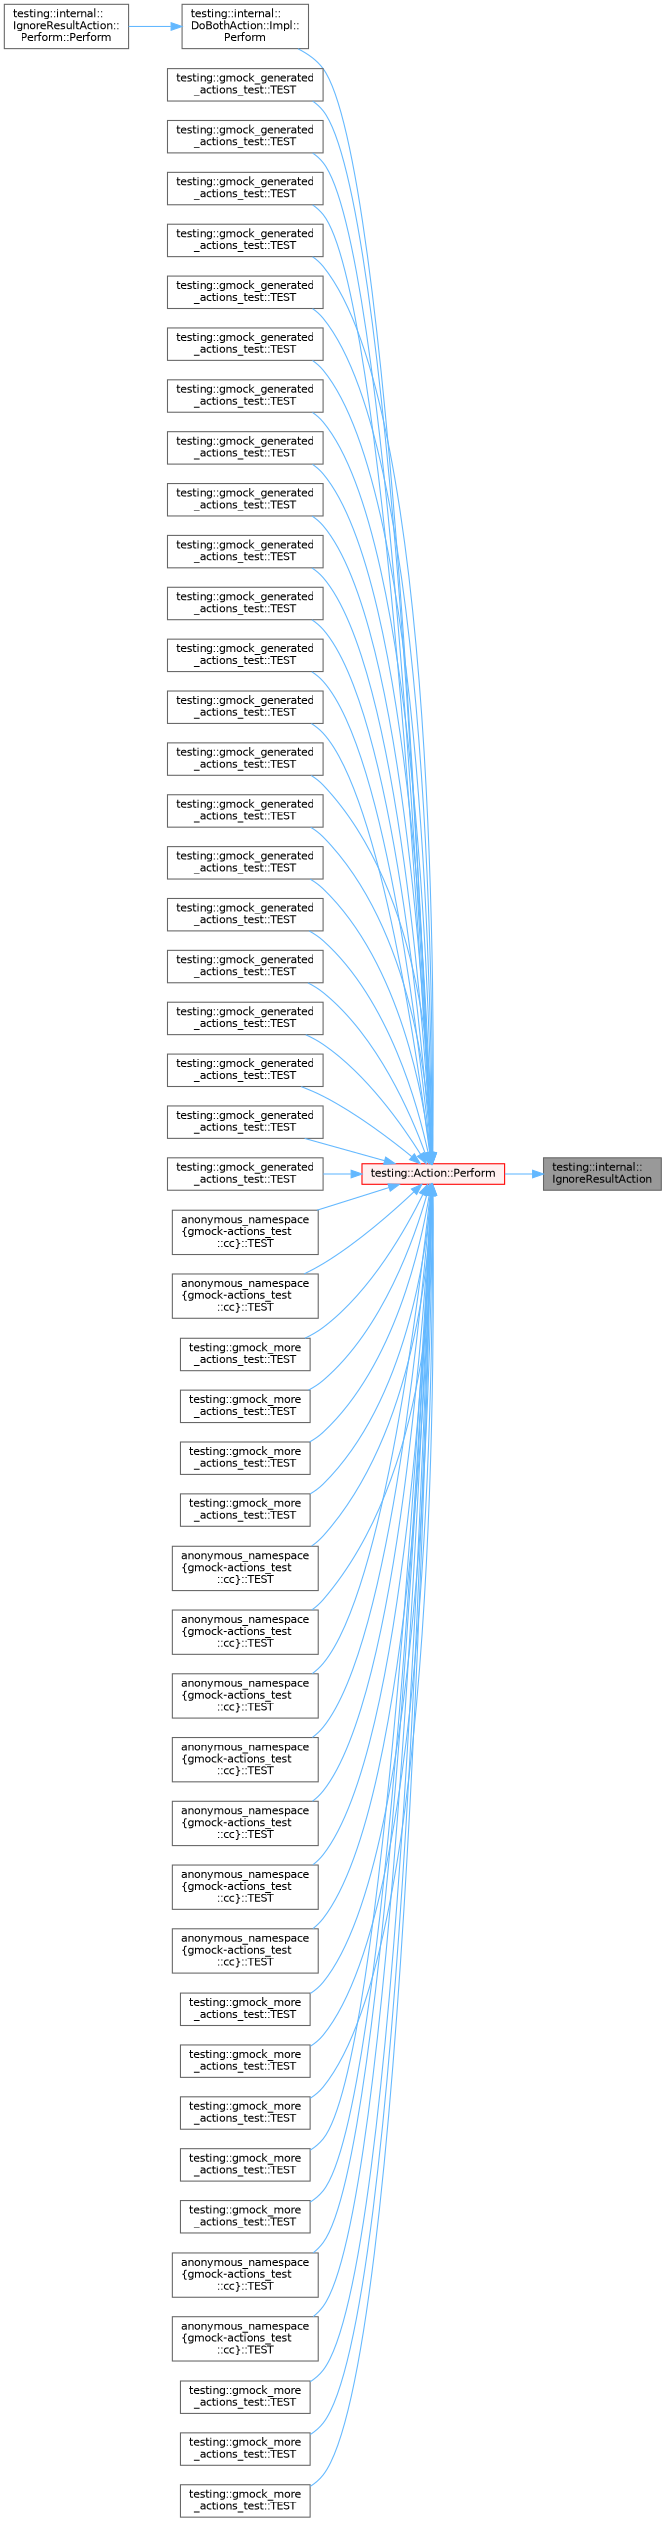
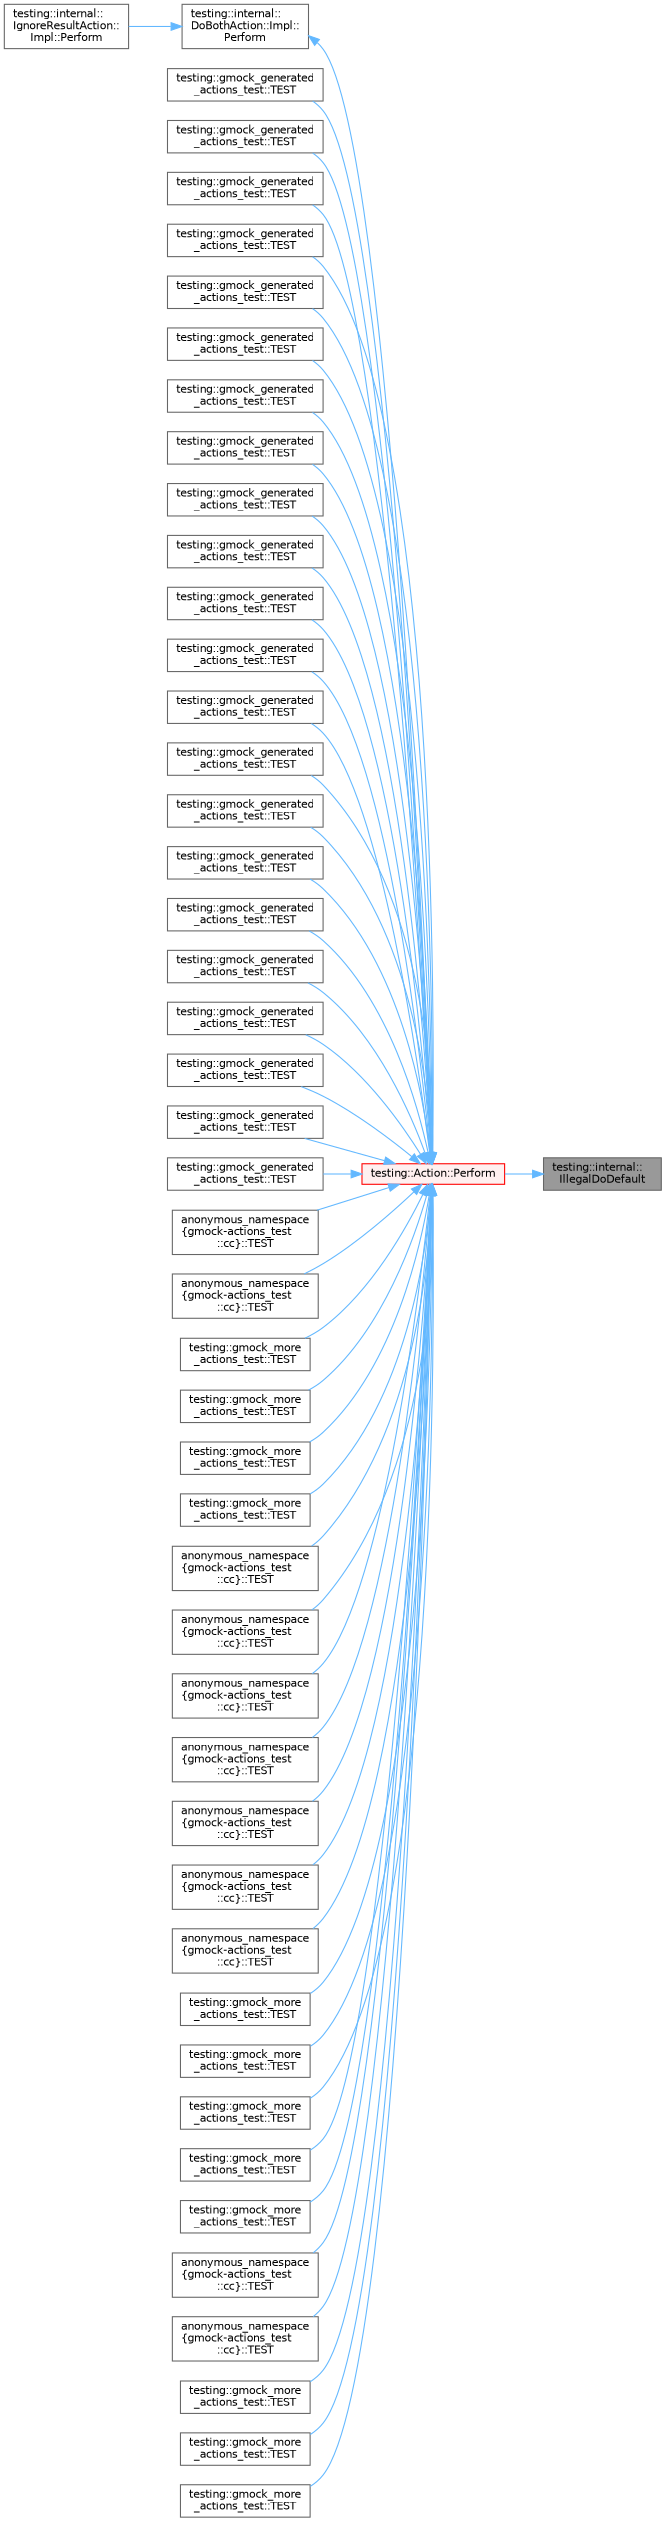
(66, 26) -> (66, 26)
(400, 591) -> (402, 599)
(602, 1174) -> (602, 1174)
